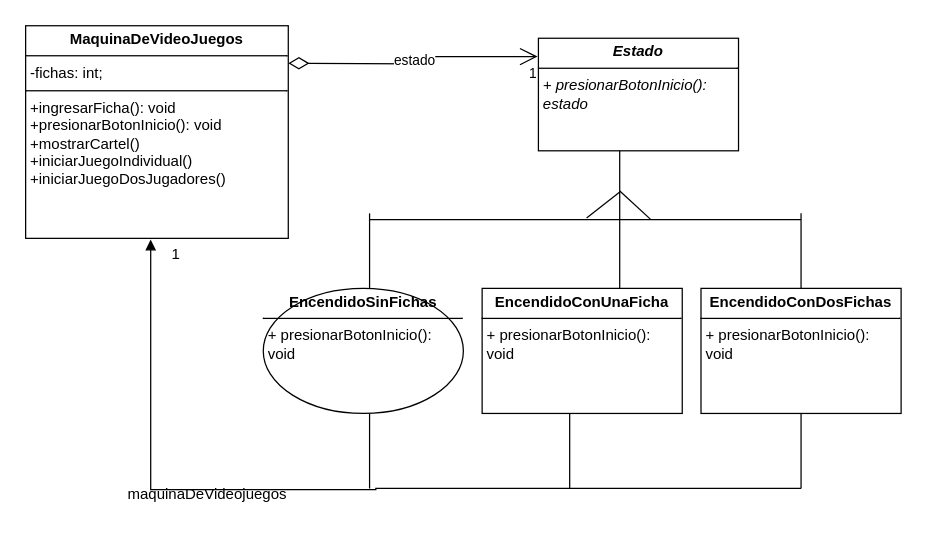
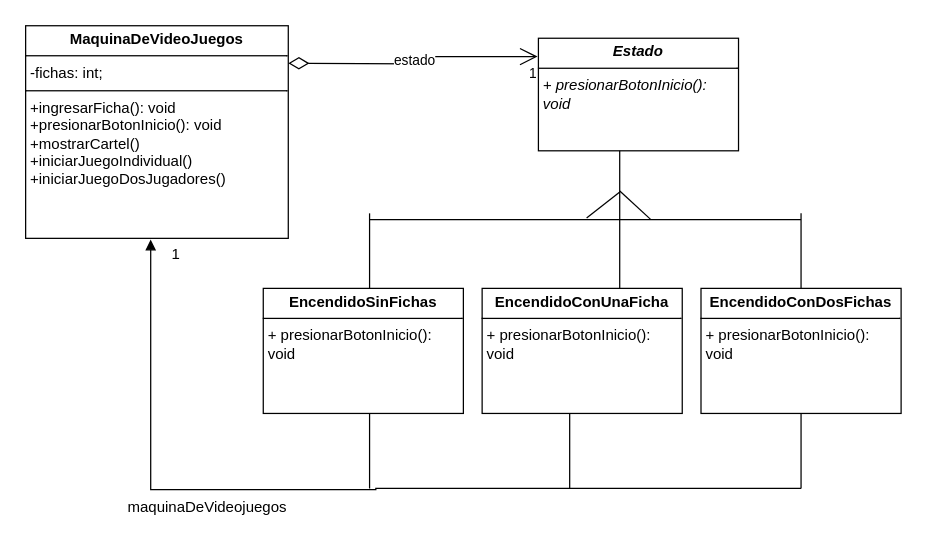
(639, 65) -> (639, 65)
(363, 351) -> (363, 351)
(207, 494) -> (207, 507)
